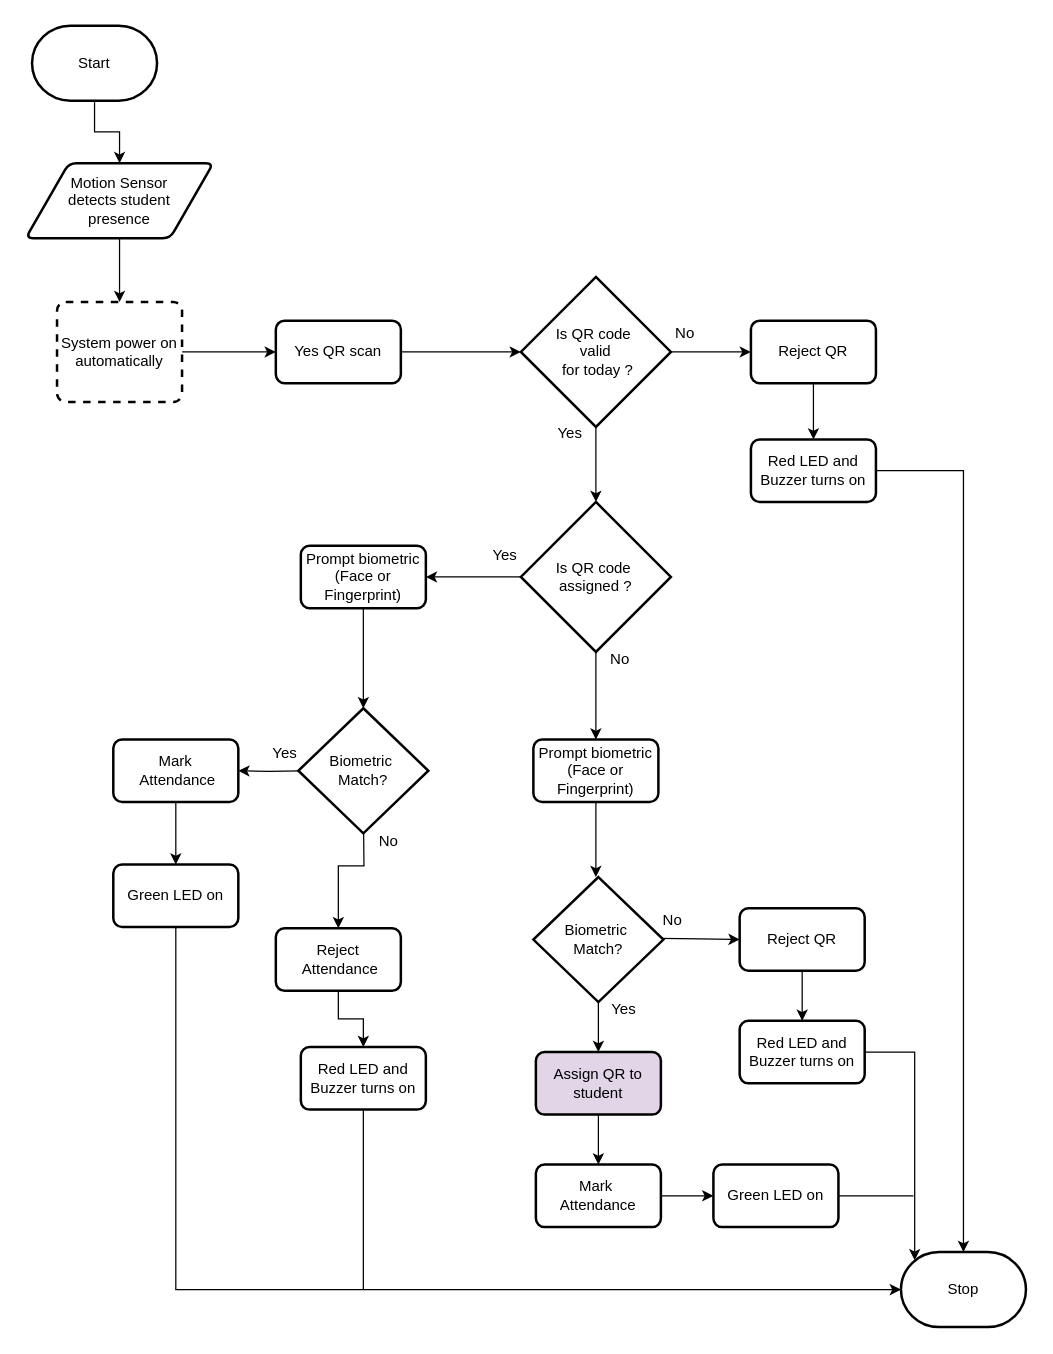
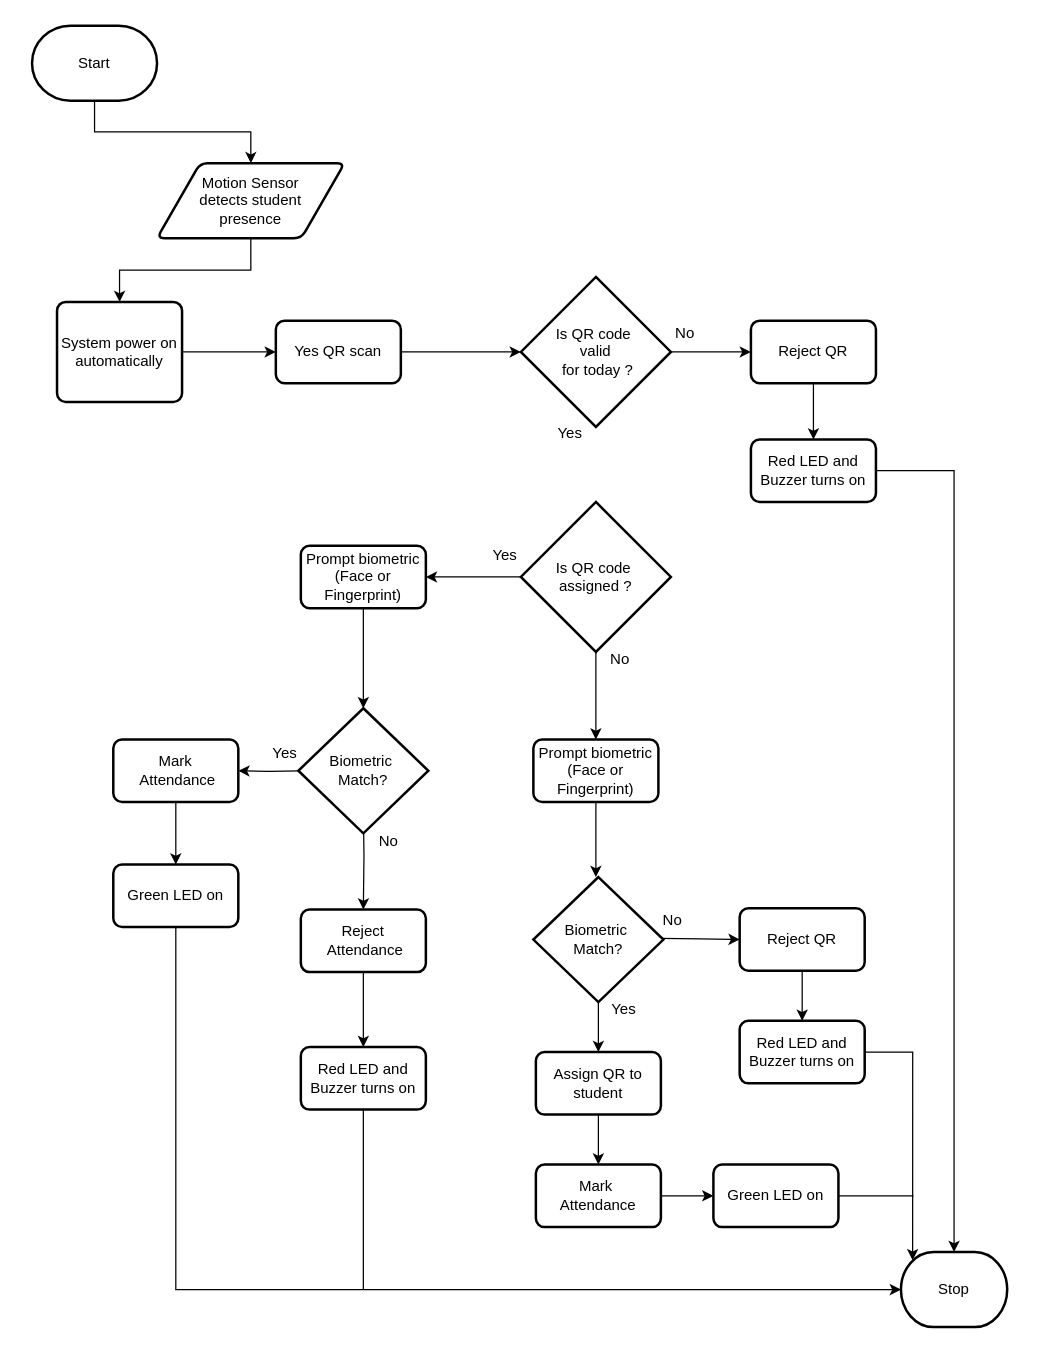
(119, 201) -> (251, 201)
(119, 352) -> (119, 352)
(596, 460) -> none
(338, 959) -> (363, 941)
(598, 1083) -> (598, 1083)
(963, 1289) -> (954, 1289)
